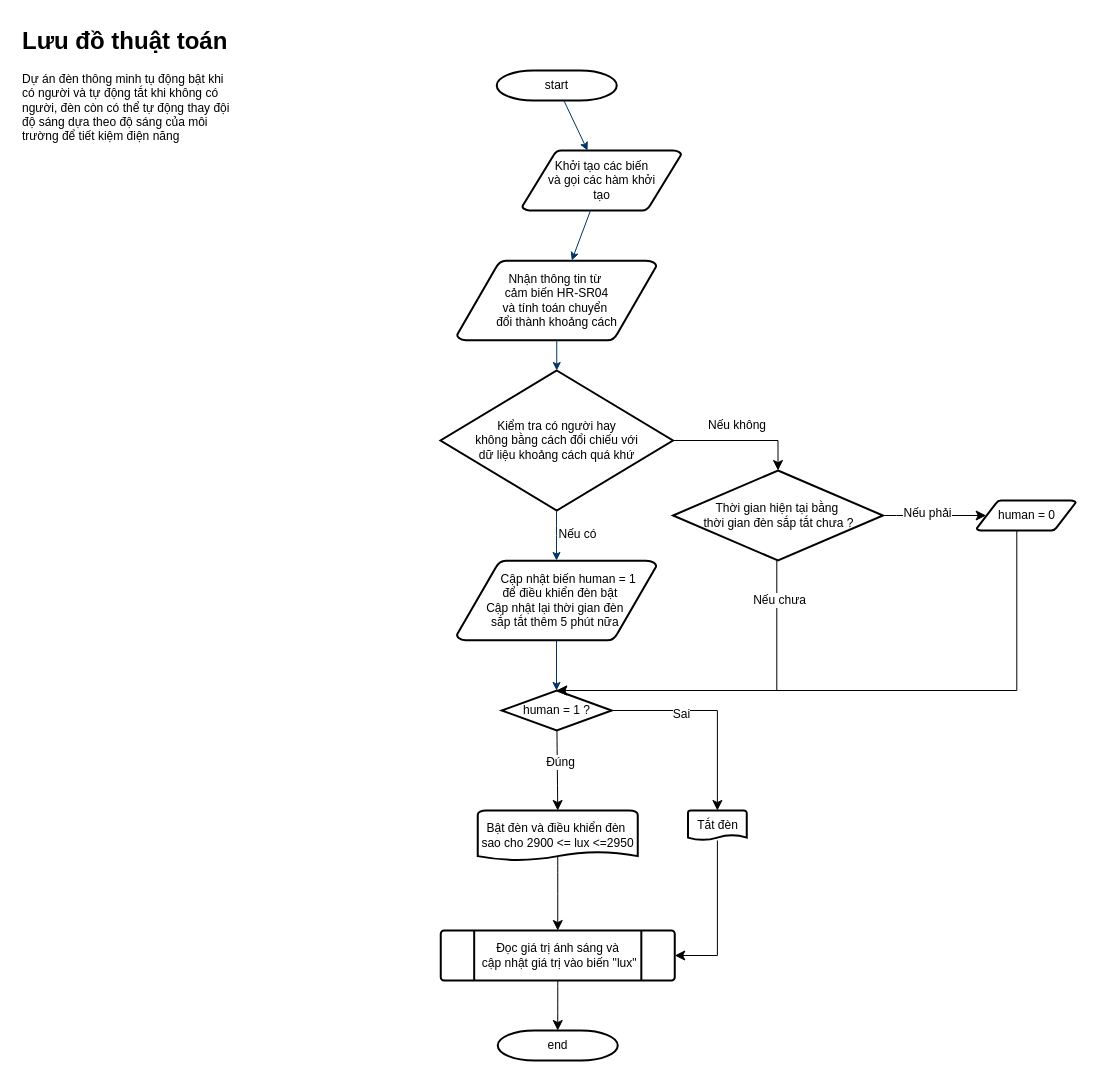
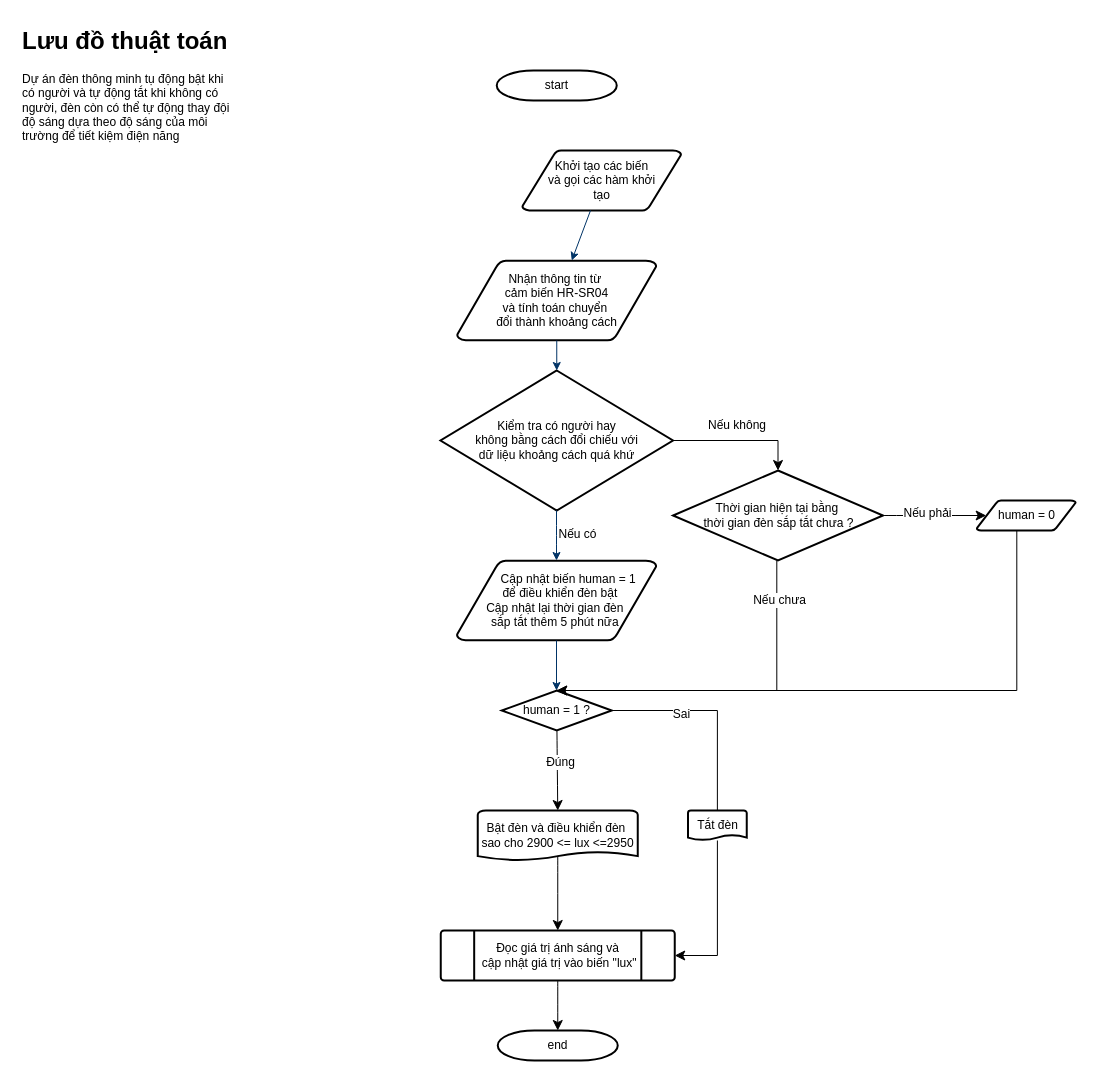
(574, 123) -> none
(717, 801) -> (717, 804)
